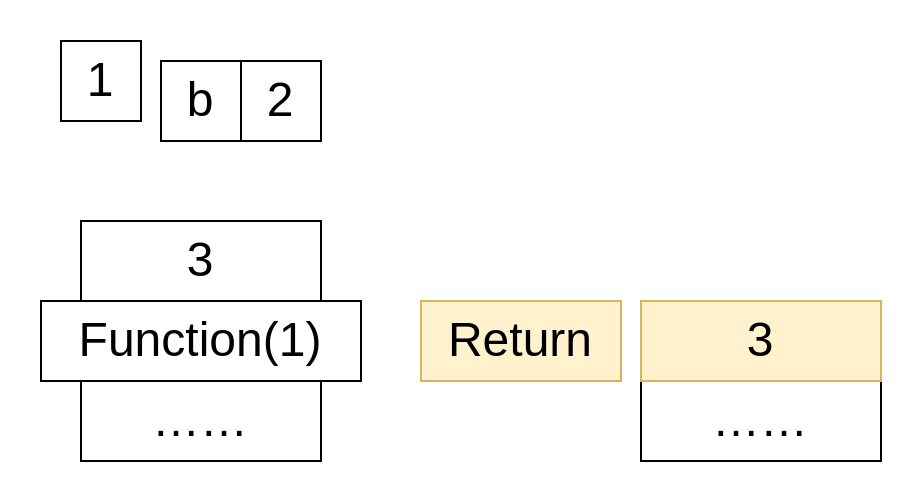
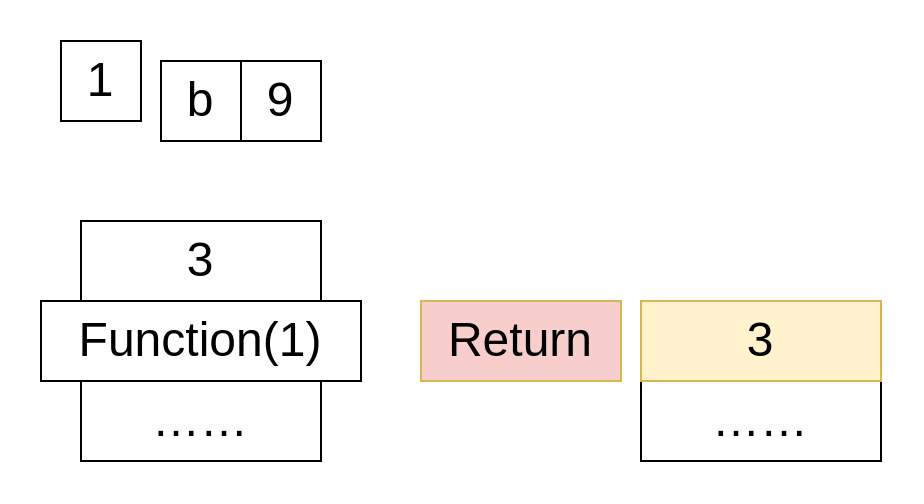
(281, 101) -> (281, 101)
(521, 341) -> (521, 341)
